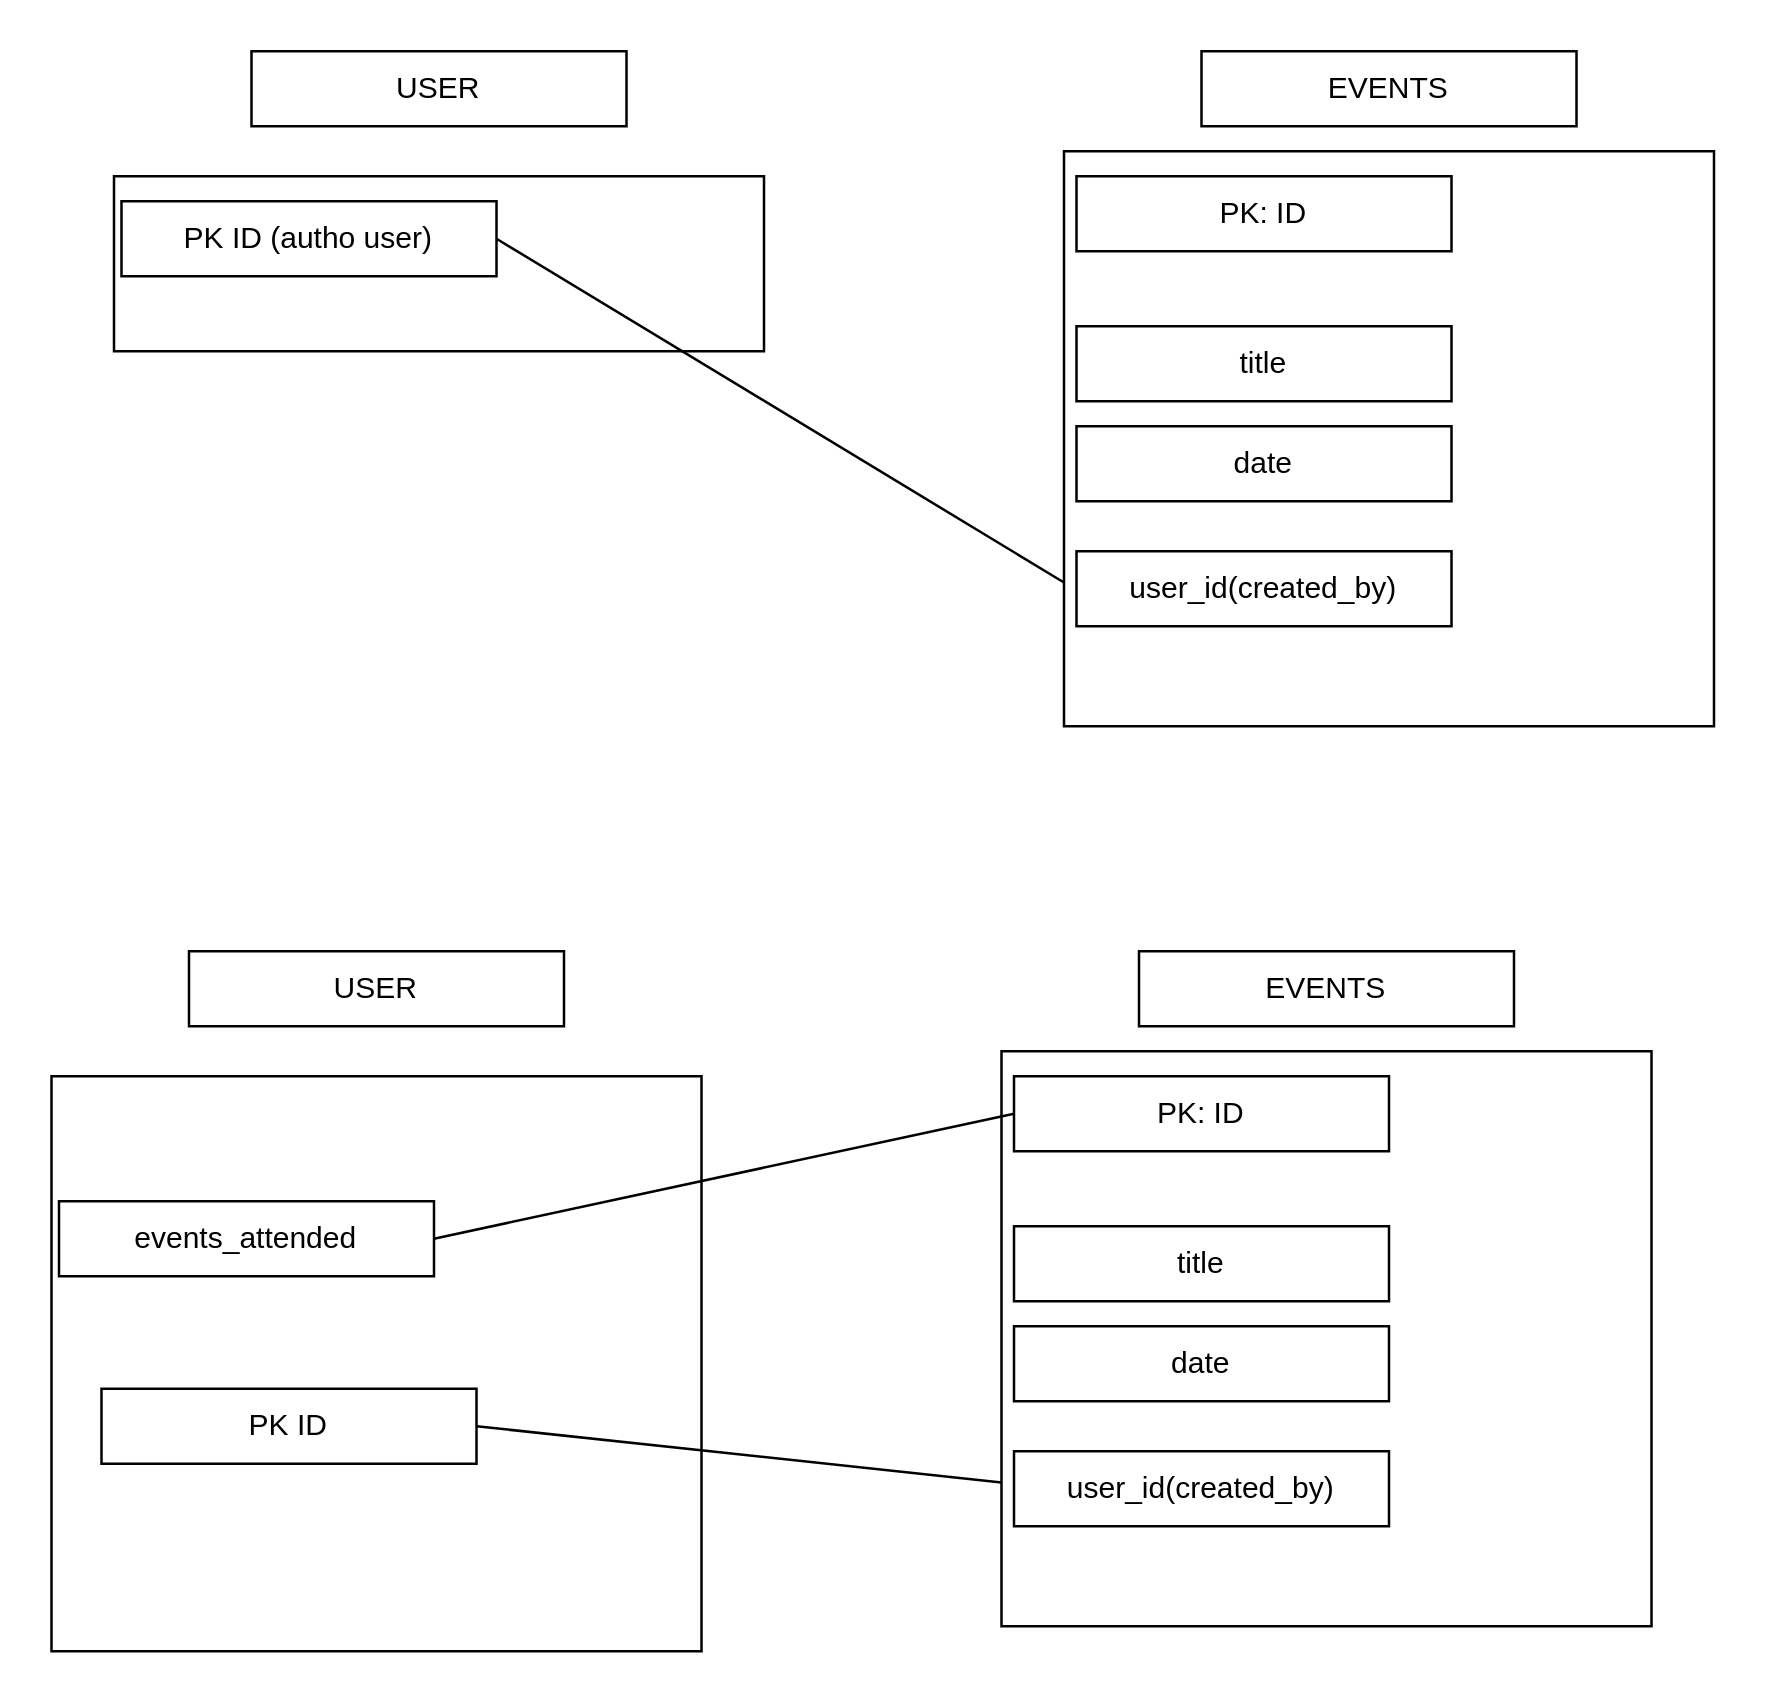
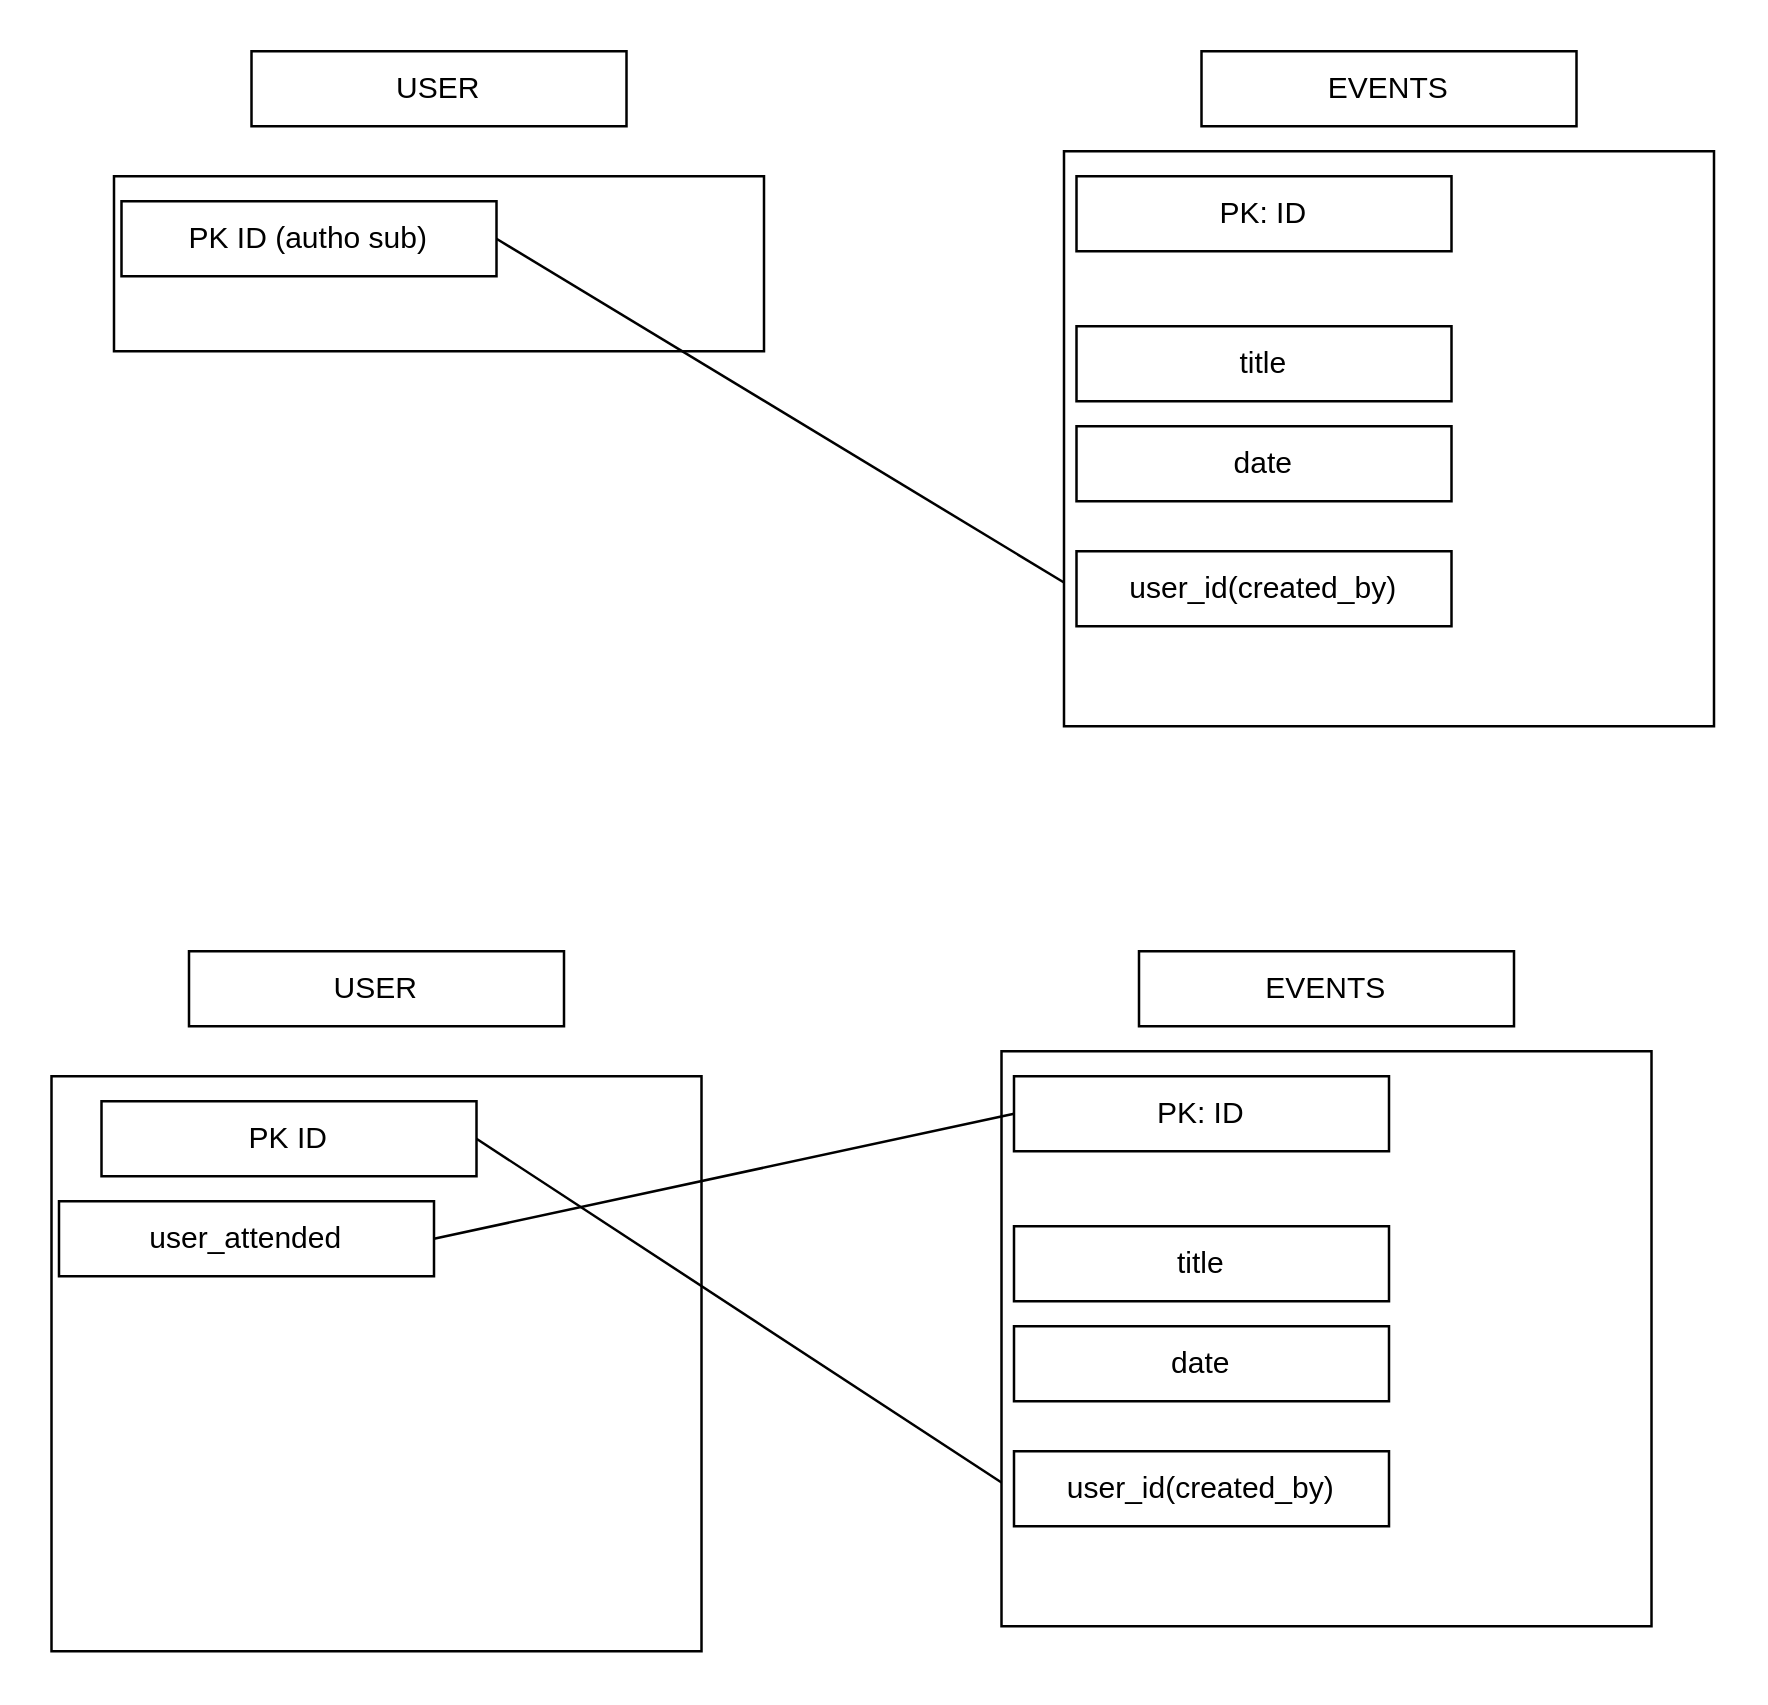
(309, 239) -> (309, 239)
(246, 1239) -> (246, 1239)
(289, 1426) -> (289, 1139)
